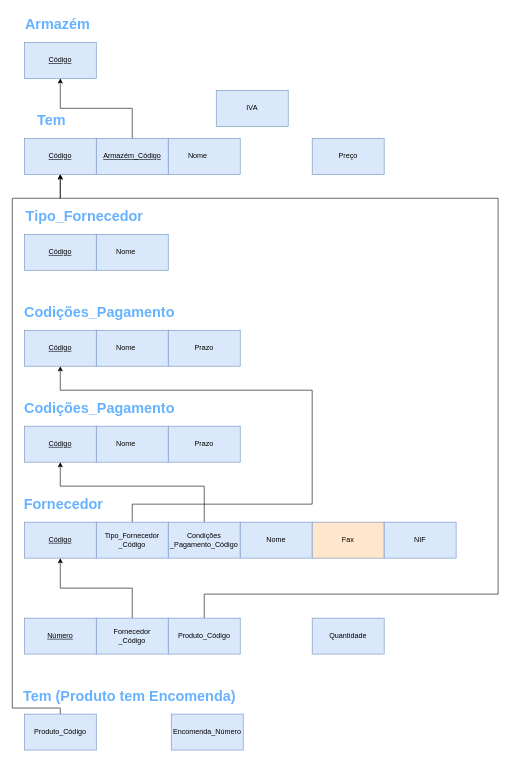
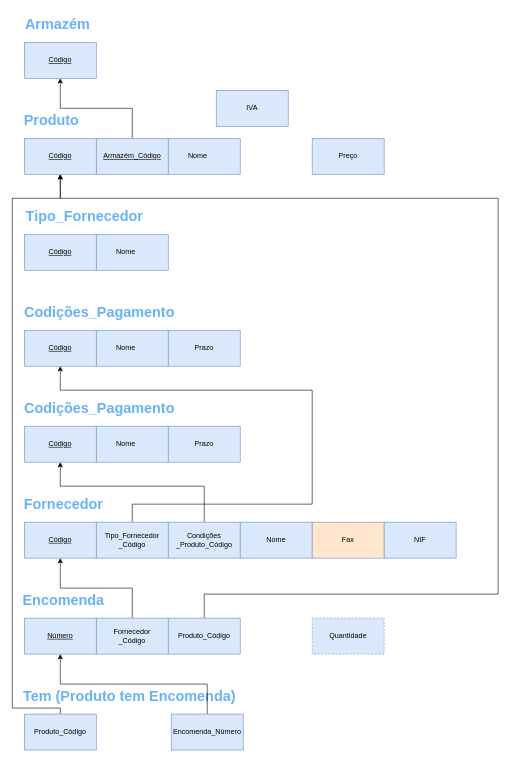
(52, 120) -> (52, 120)
(204, 540) -> (204, 540)
none -> (63, 600)
(348, 636) -> (348, 636)
none -> (60, 684)
